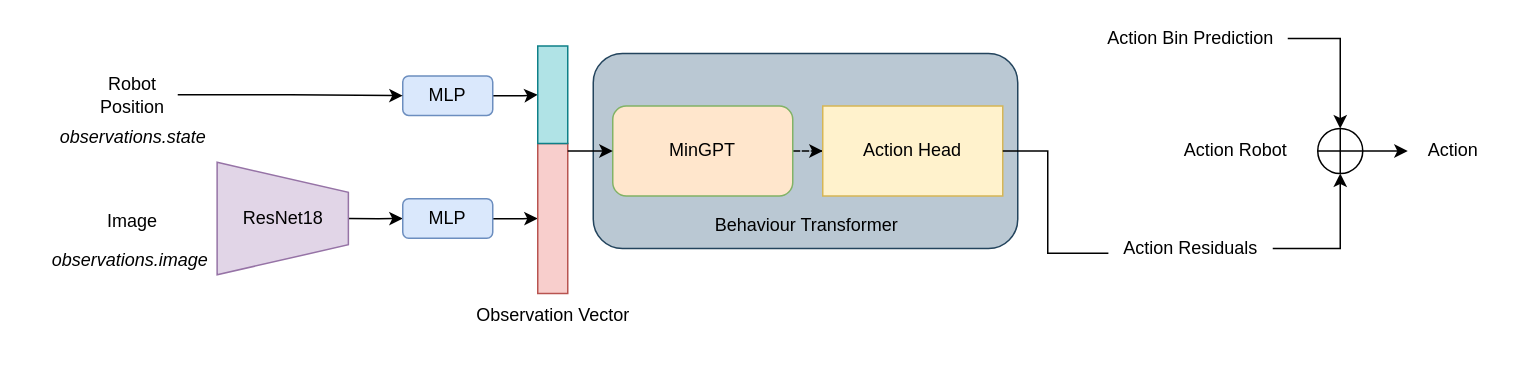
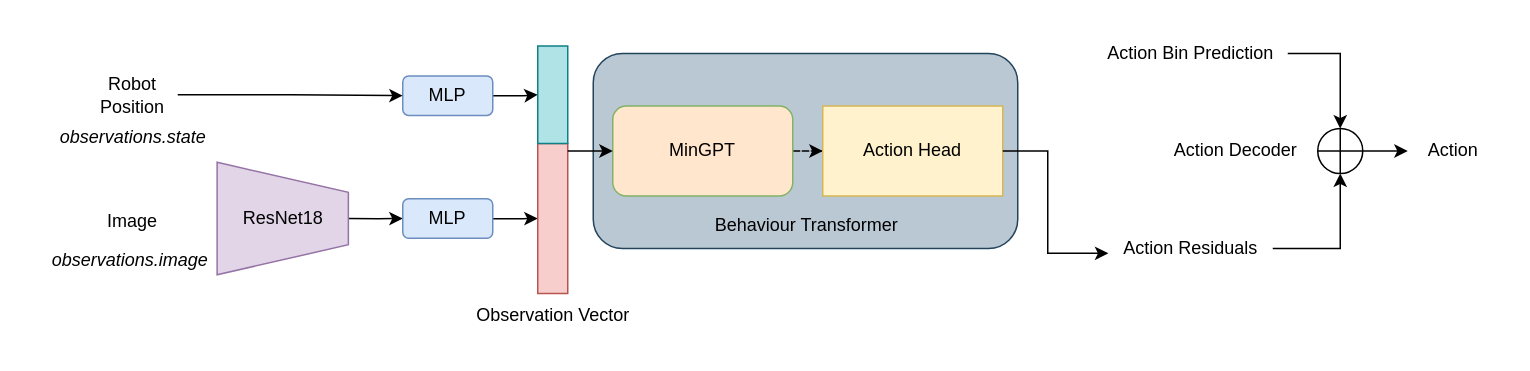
(1190, 38) -> (1190, 53)
(1236, 151) -> (1236, 151)
(1101, 253) -> (1097, 253)
